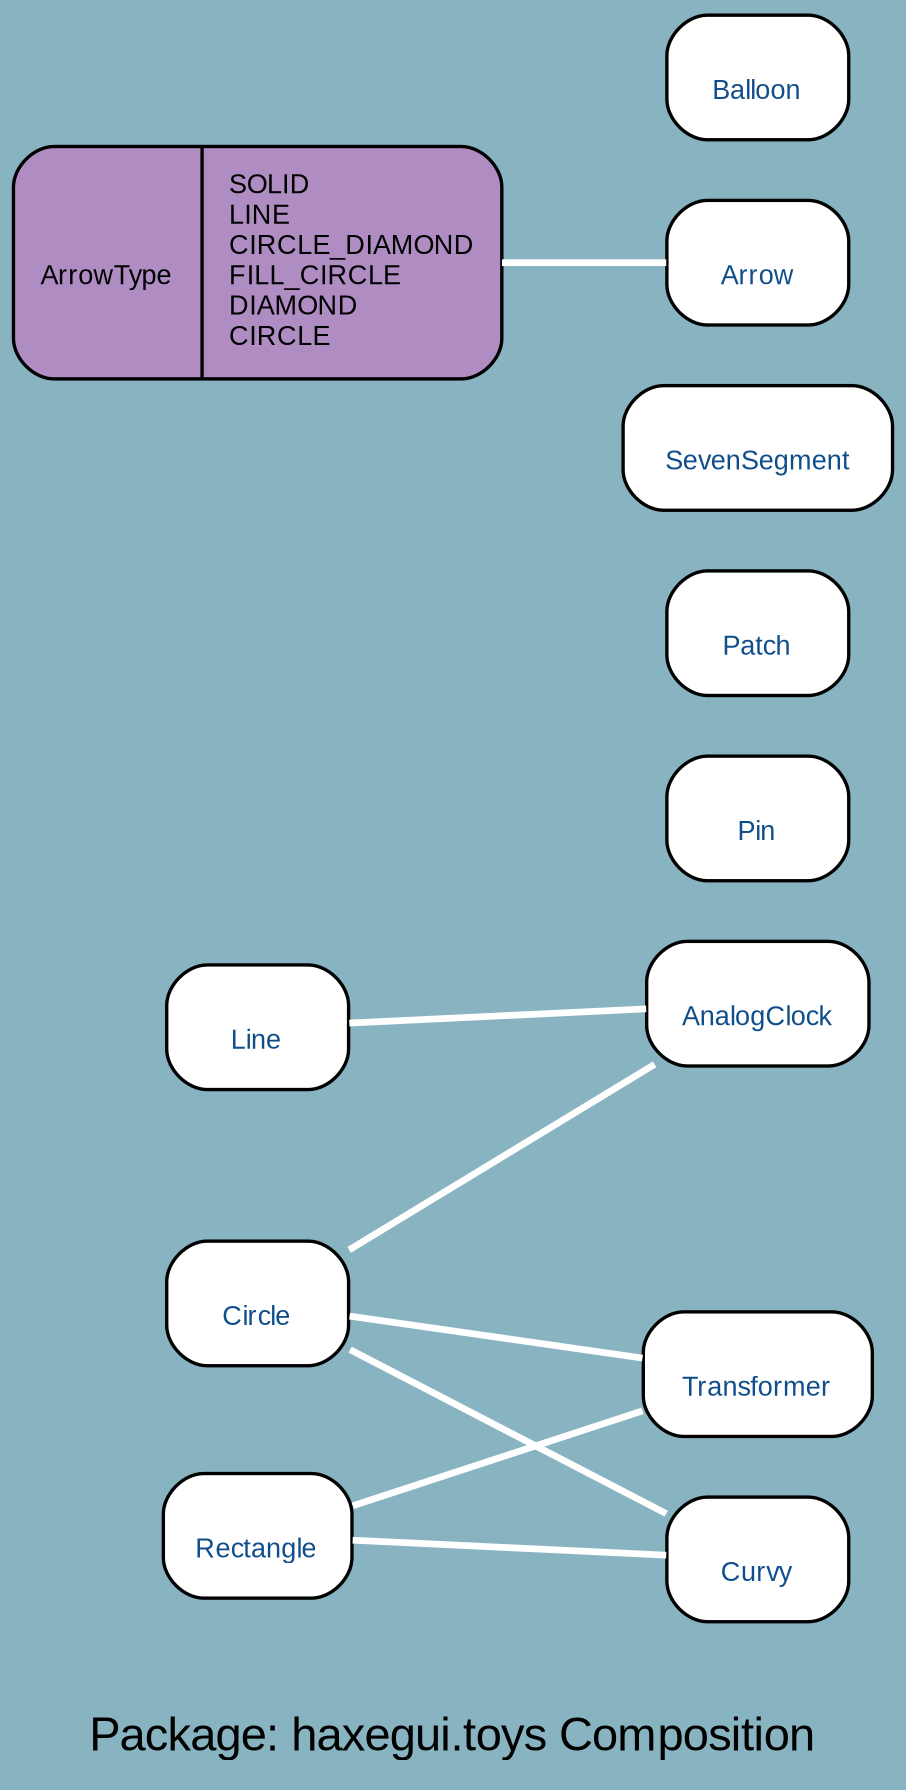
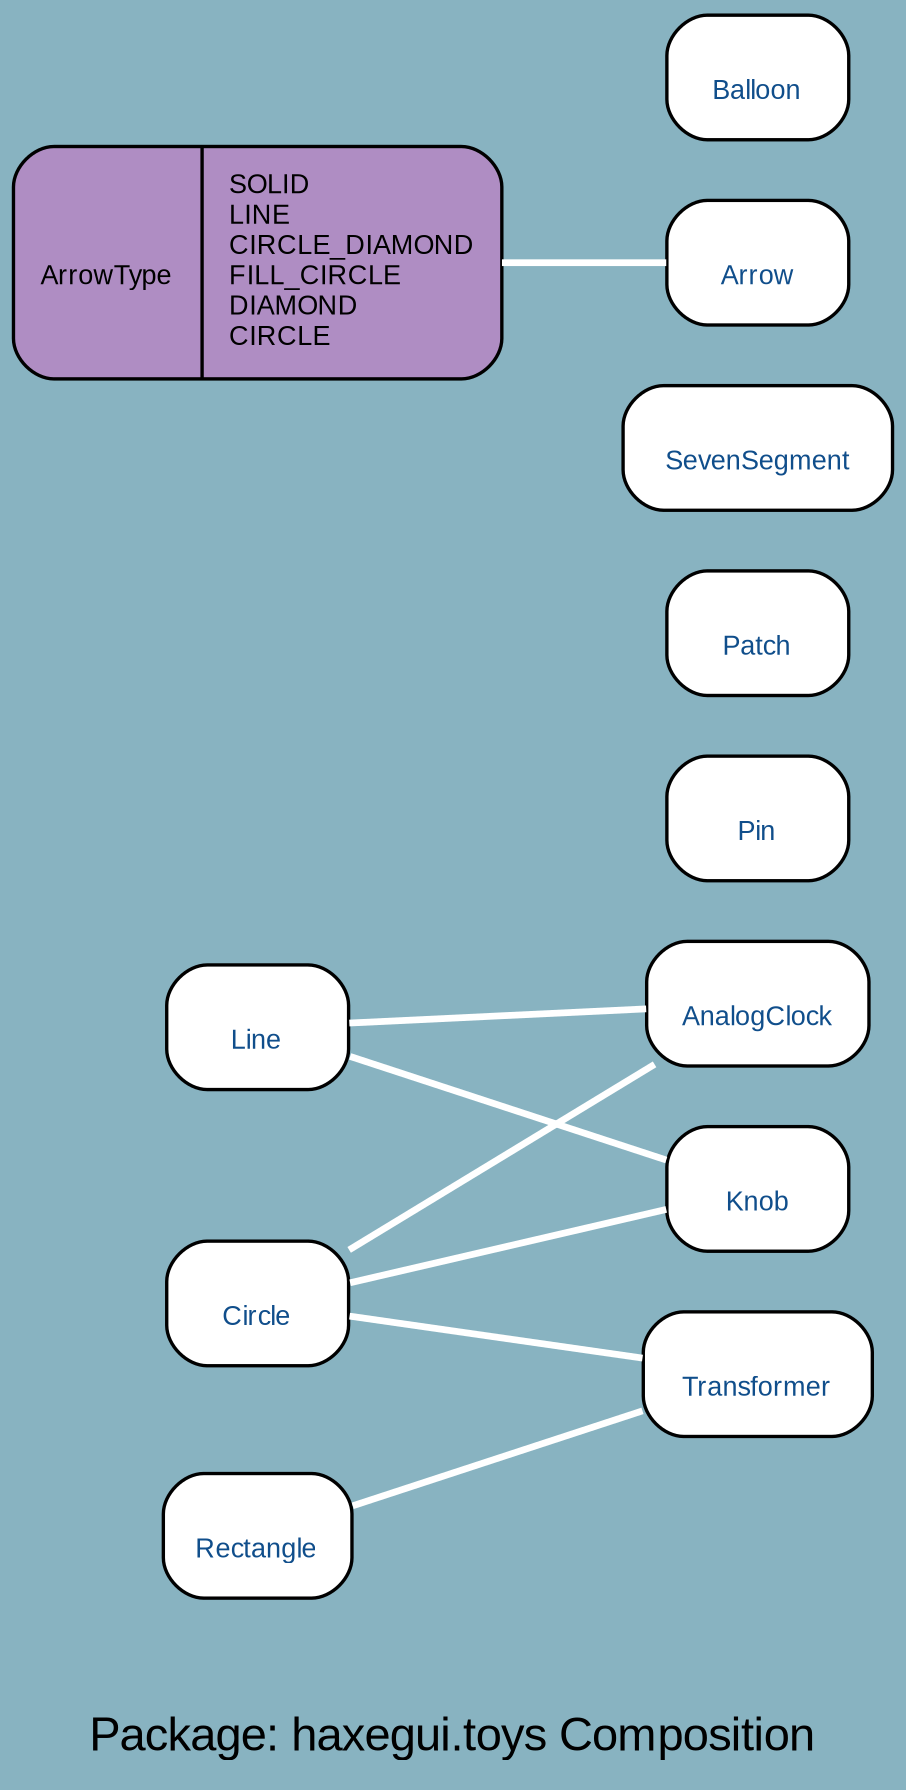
none -> (758, 1189)
(758, 1559) -> none
